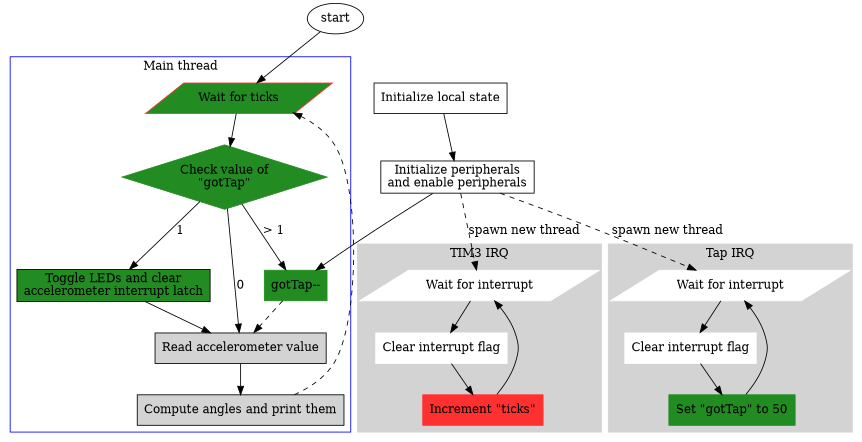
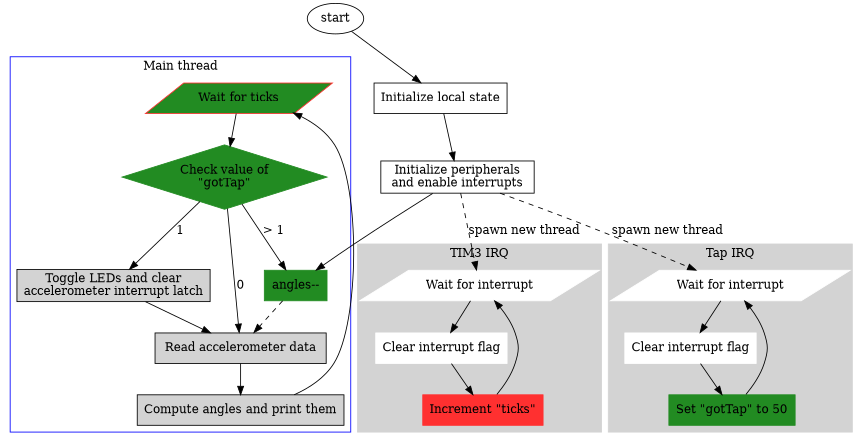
(296, 51) -> (383, 54)
(458, 177) -> (458, 177)
(114, 286) -> (114, 286)
(296, 286) -> (296, 286)
(344, 337) -> (344, 337)
(241, 348) -> (241, 348)
